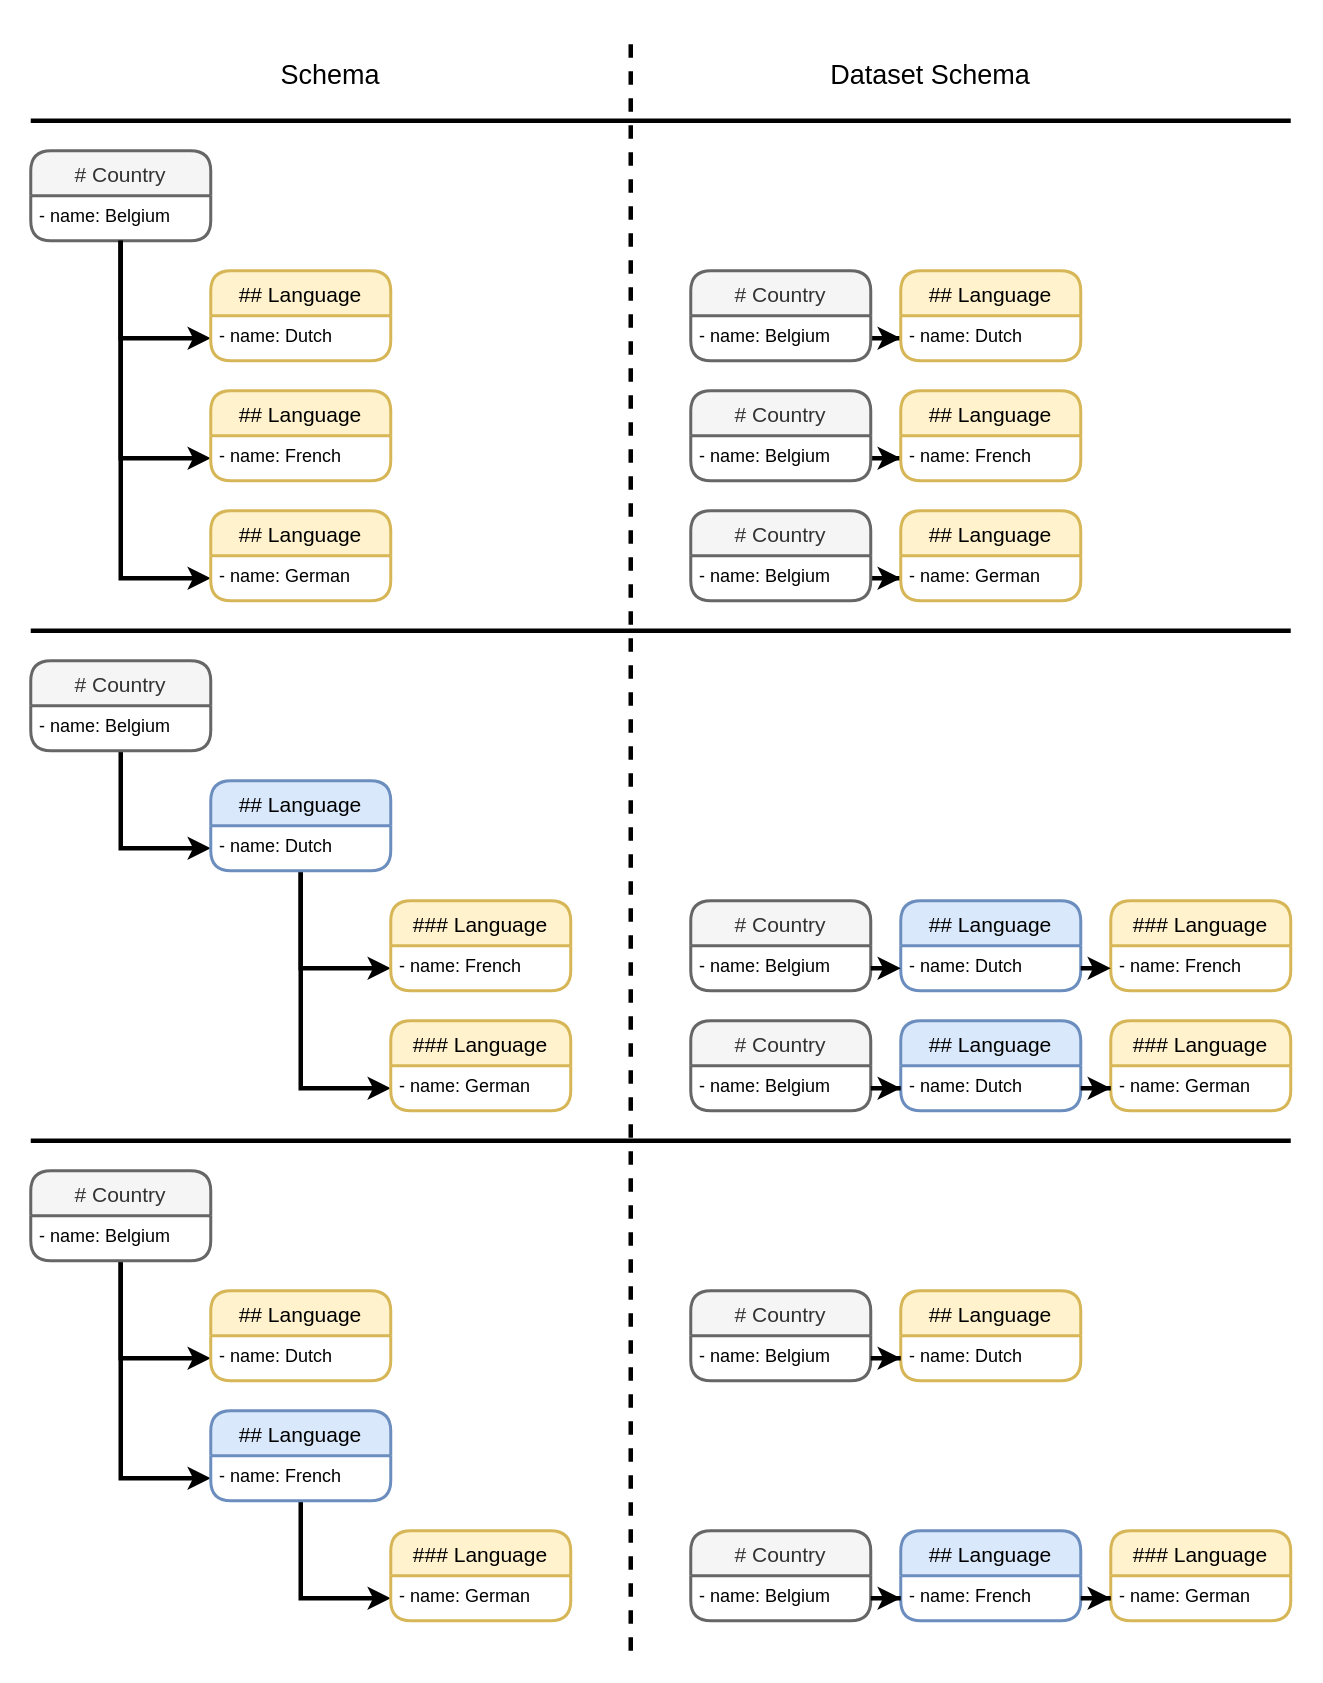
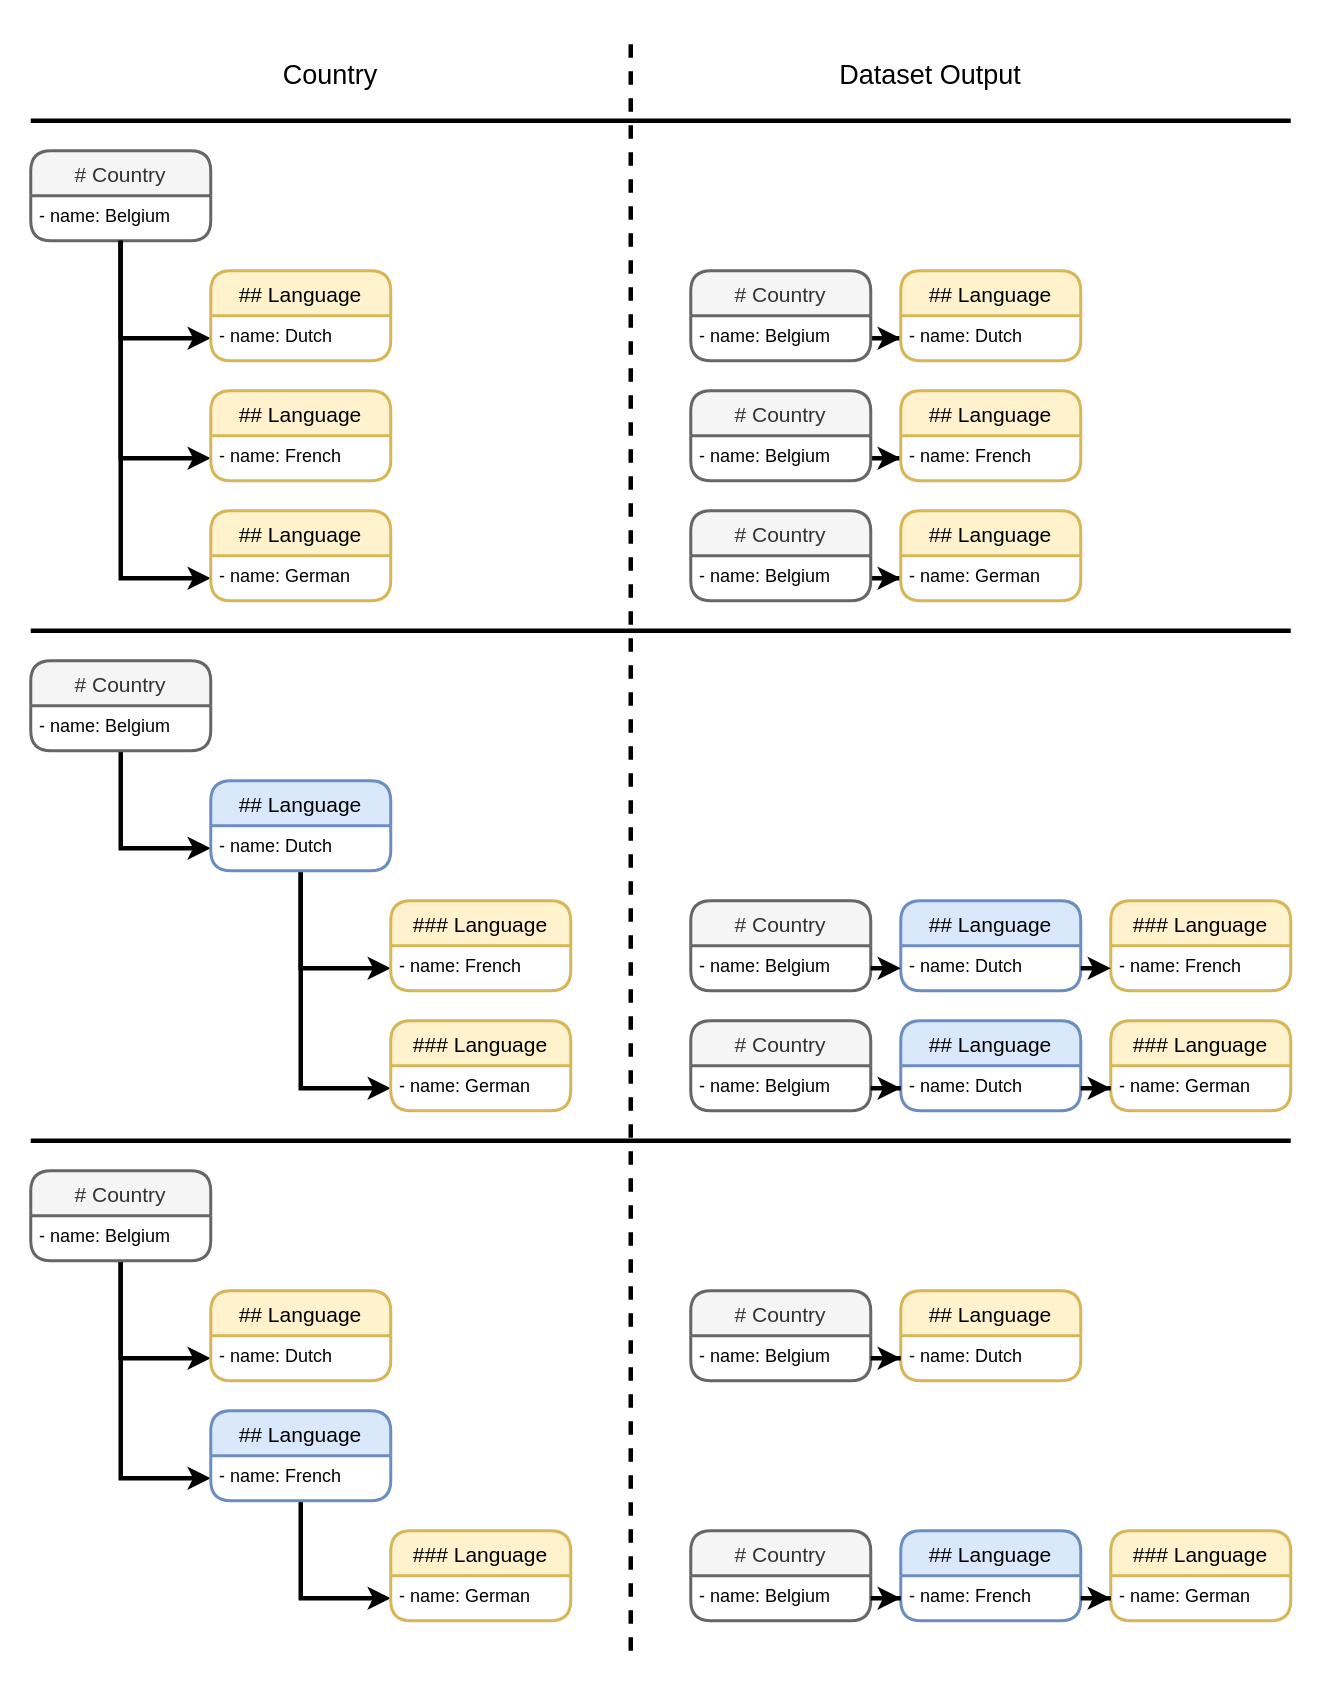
(331, 76) -> (331, 76)
(931, 76) -> (931, 76)
